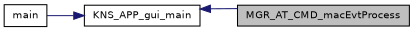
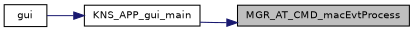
(224, 9) -> (213, 23)
(26, 16) -> (26, 16)
